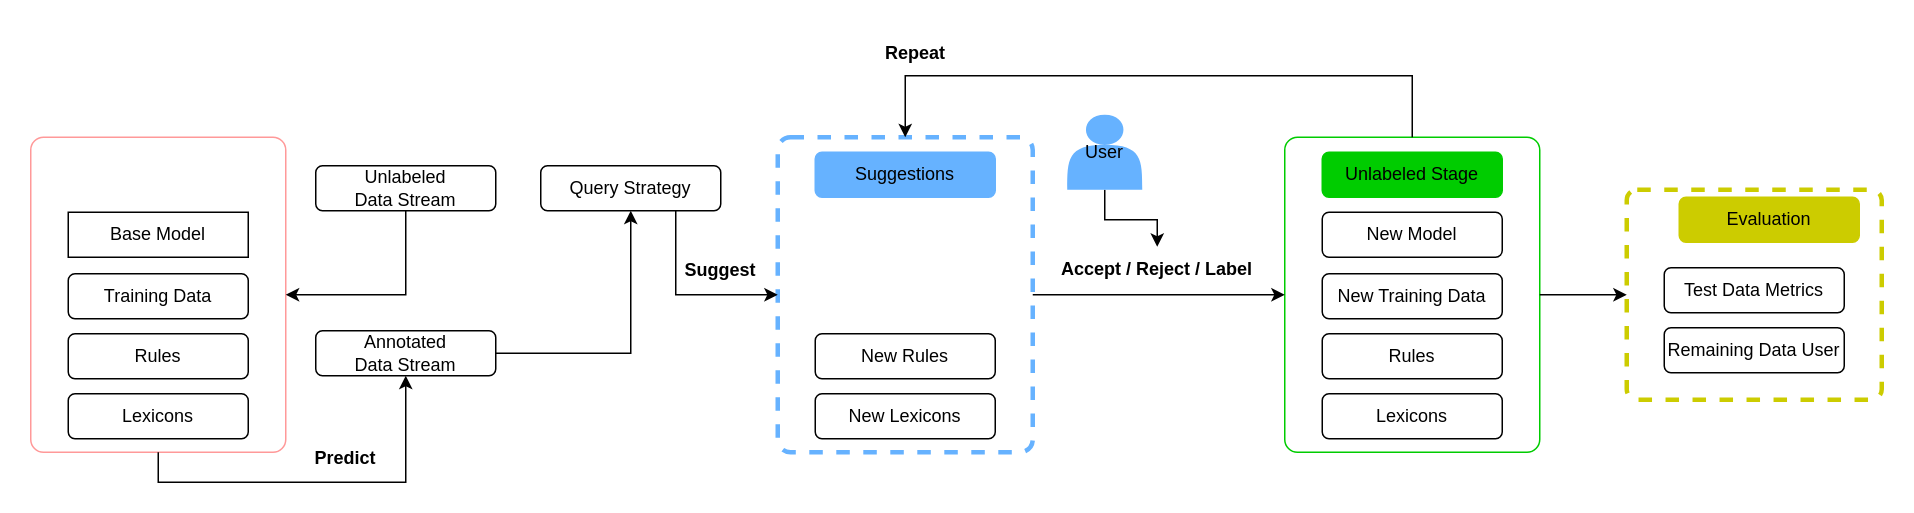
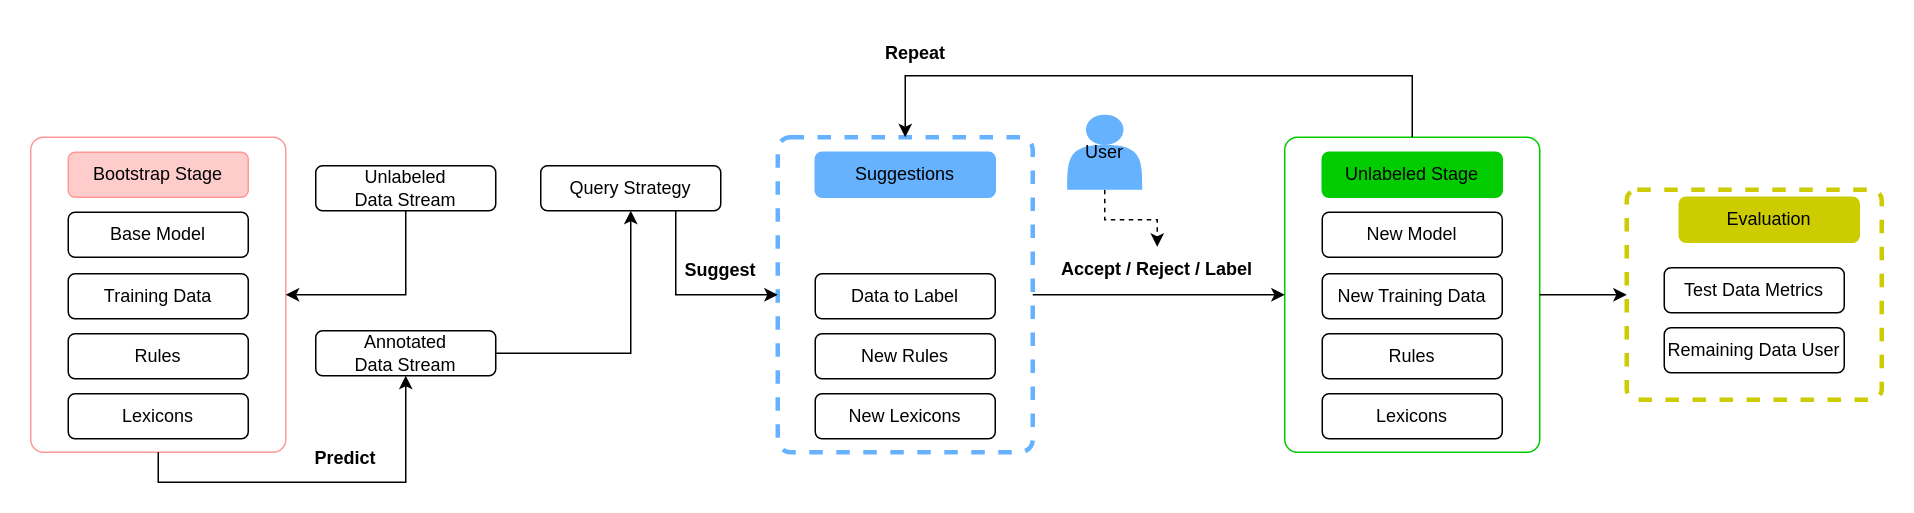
none -> (158, 175)
(1125, 220) -> (1125, 220)
(158, 235) -> (158, 235)
none -> (905, 296)
